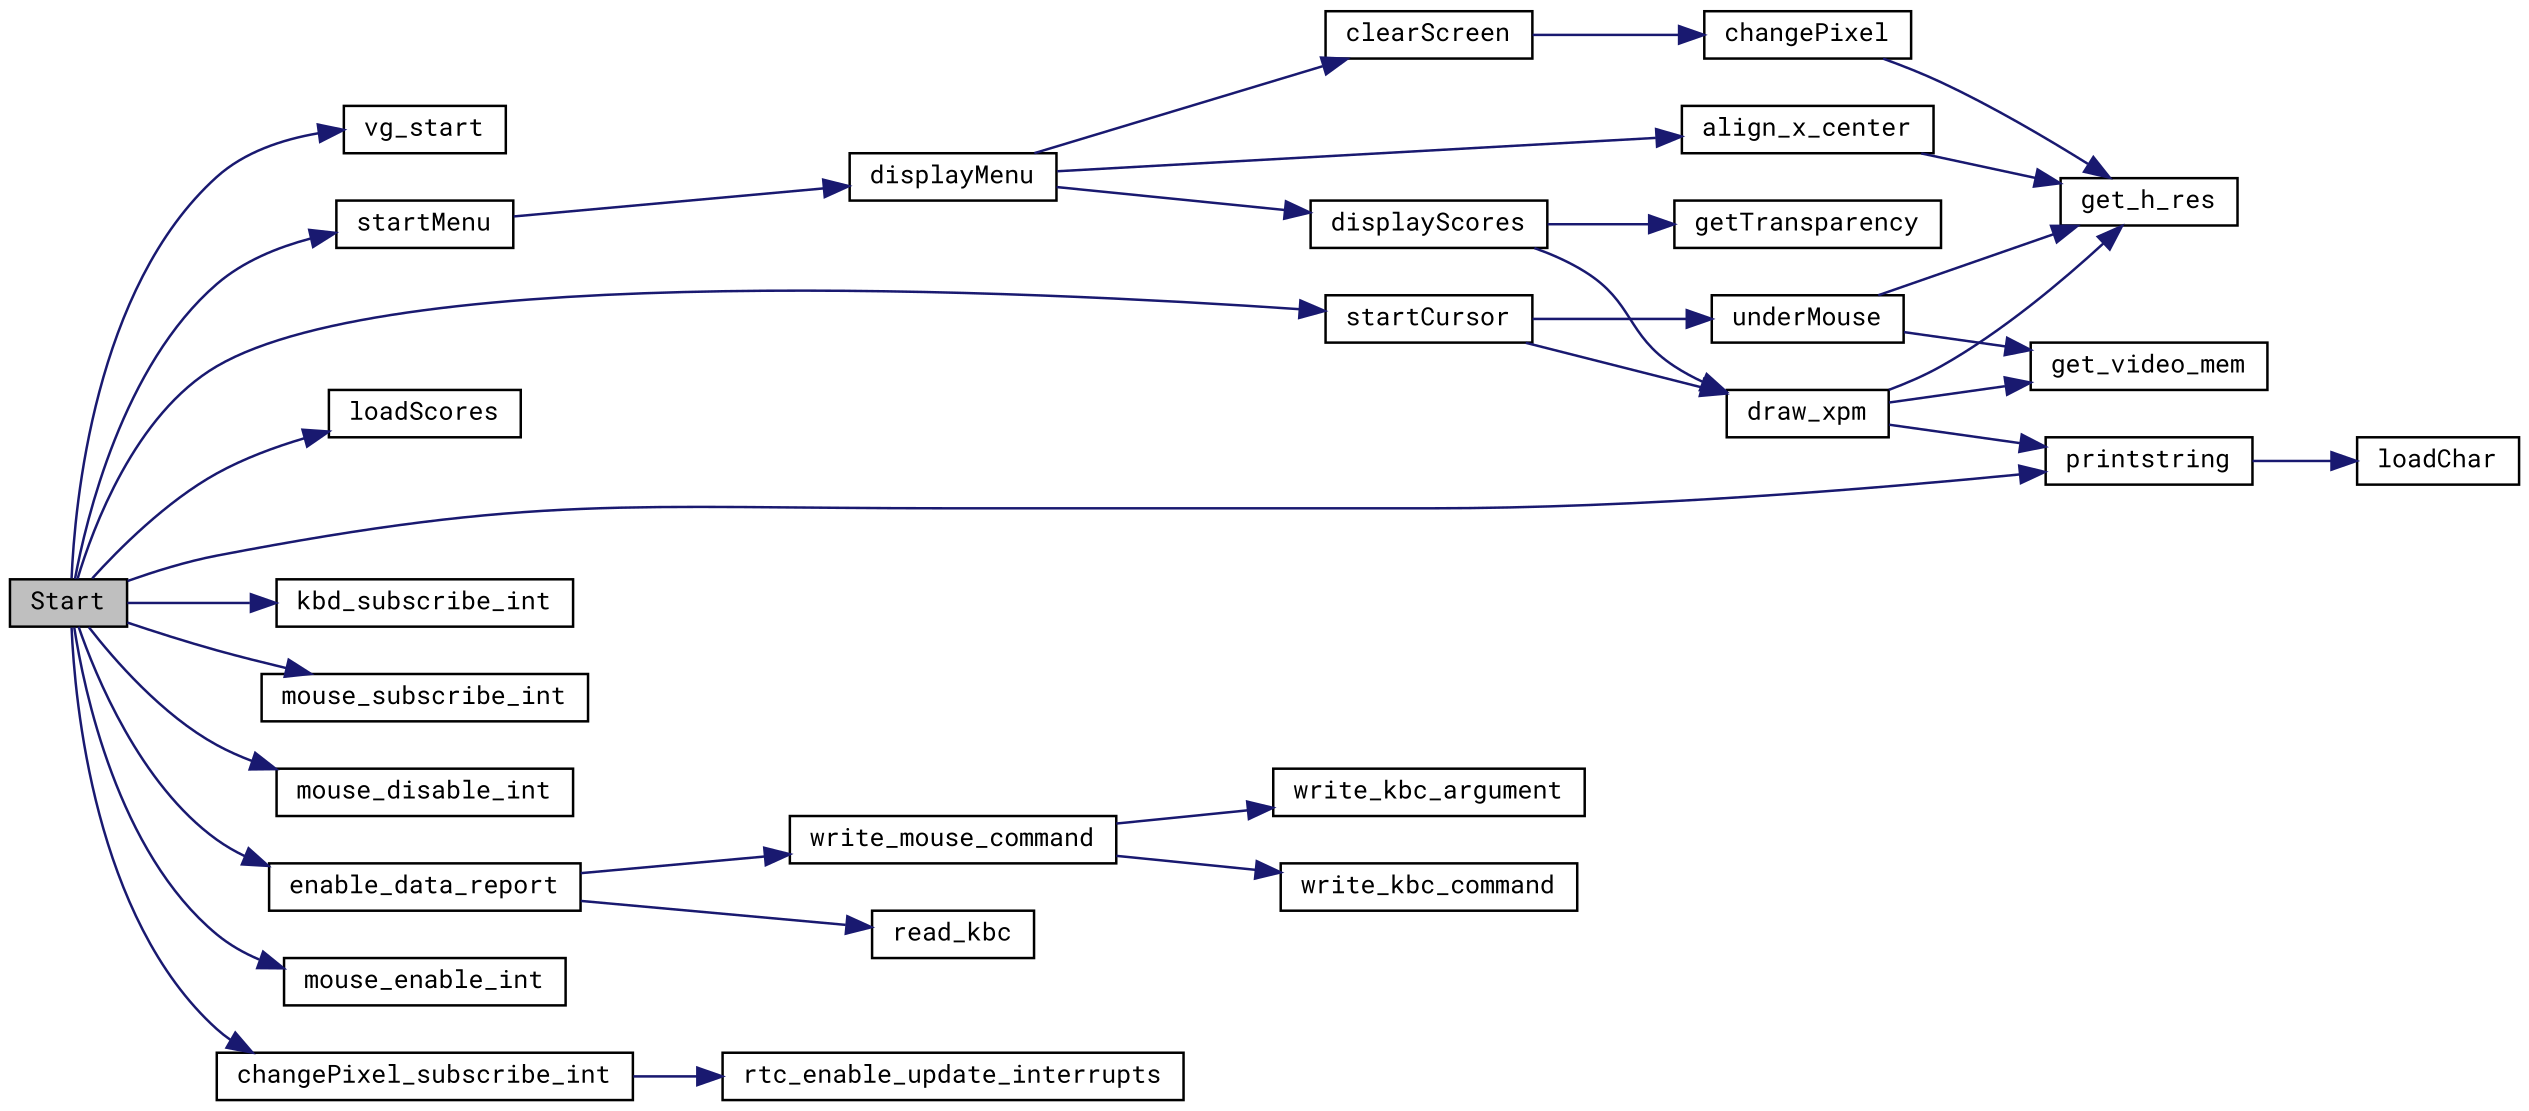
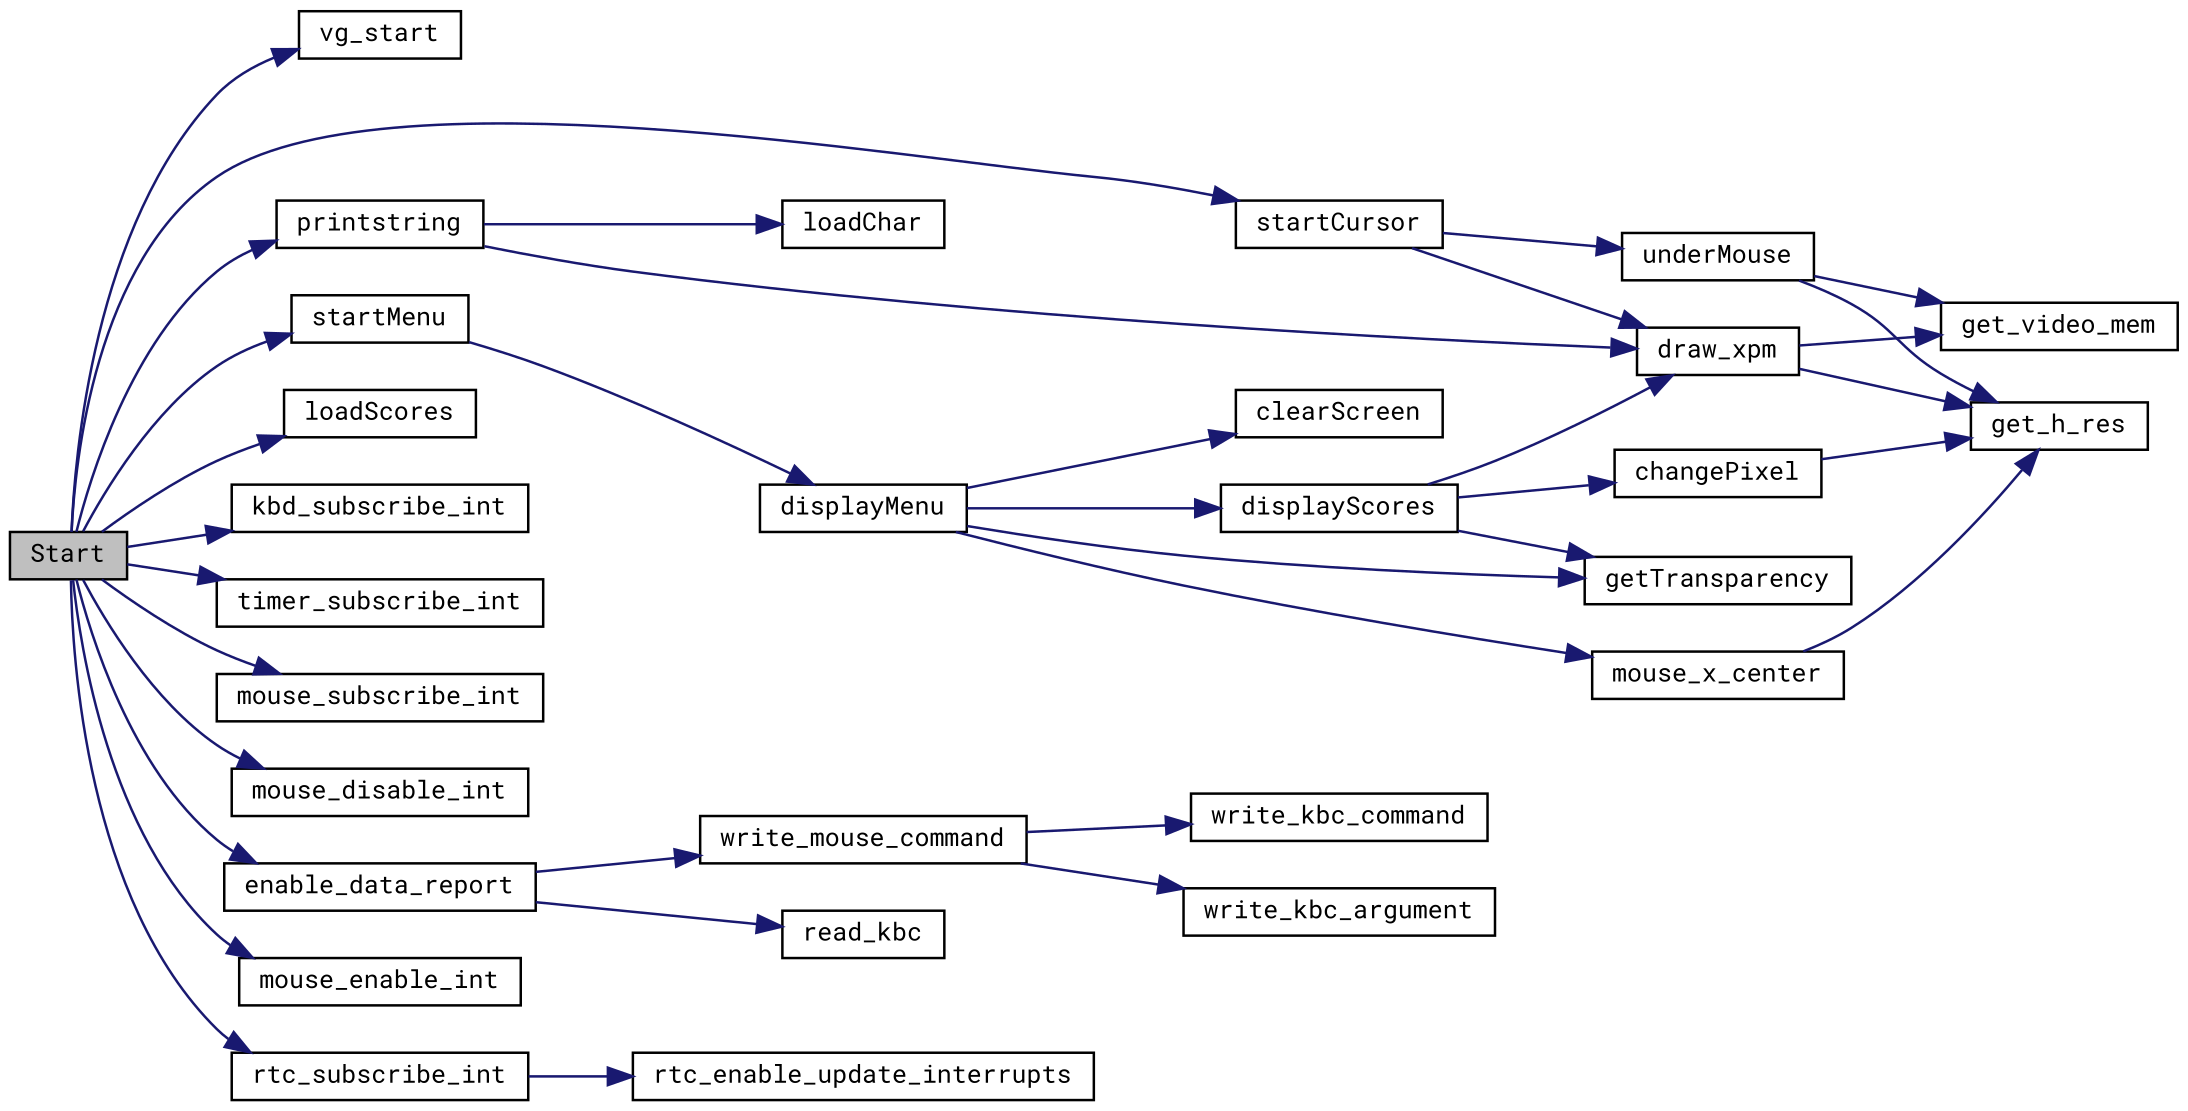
(1606, 35) -> (1523, 491)
(1808, 130) -> (1718, 675)
(1954, 434) -> (1046, 314)
none -> (1262, 562)
none -> (380, 603)
(425, 1076) -> (380, 1076)
